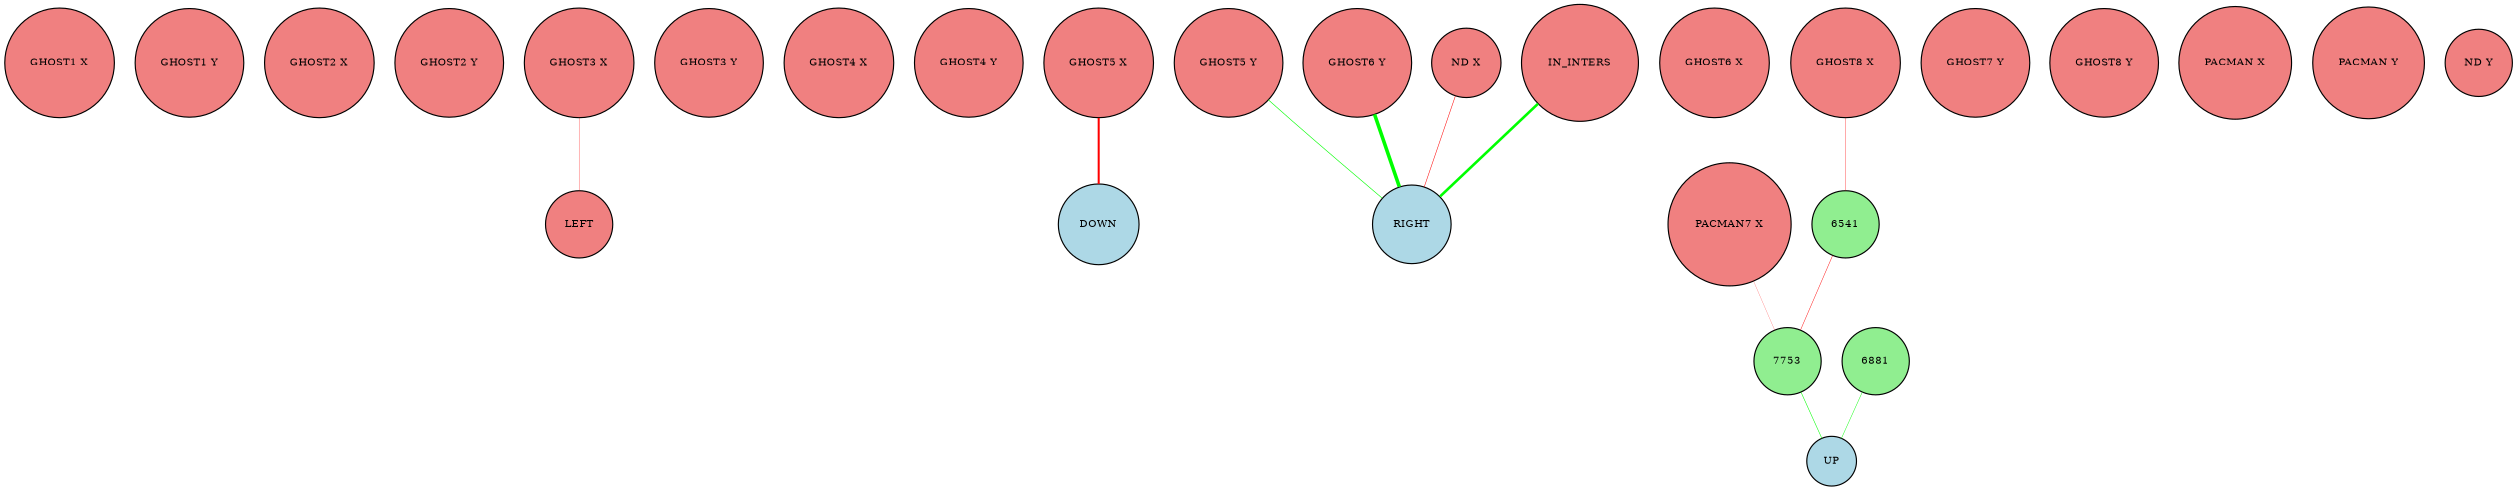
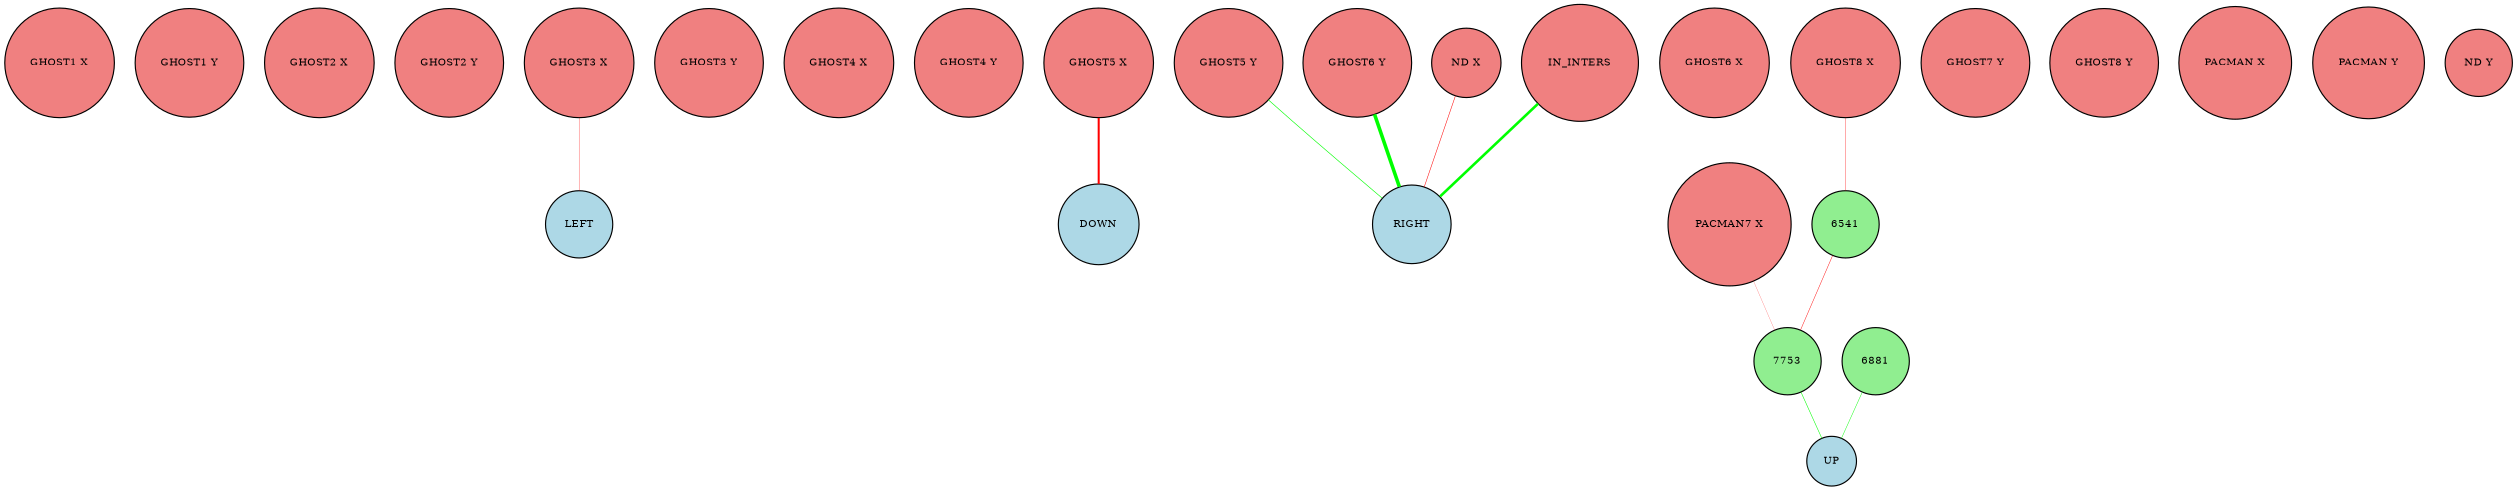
(579, 224) -> (579, 224)
